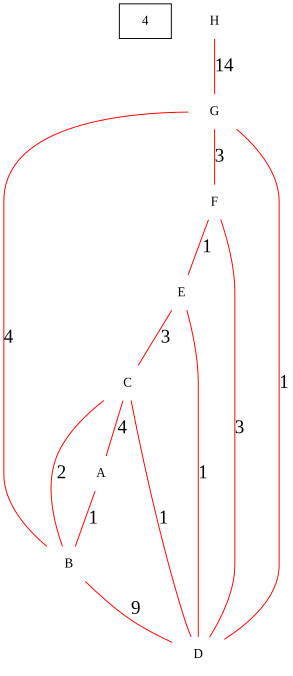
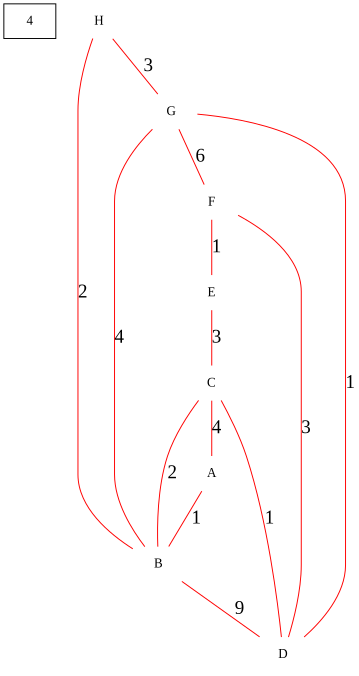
(224, 66) -> (148, 66)
(219, 157) -> (200, 157)
none -> (78, 304)
(198, 473) -> none
